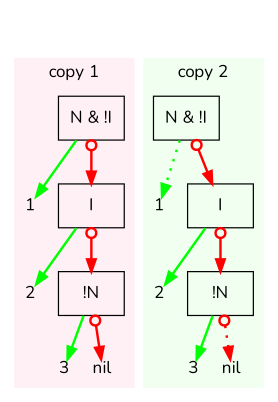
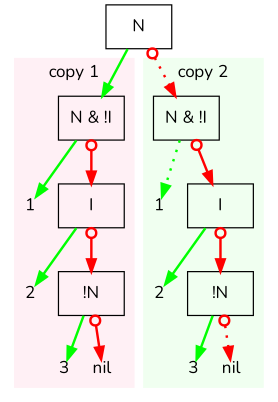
none -> (139, 27)
